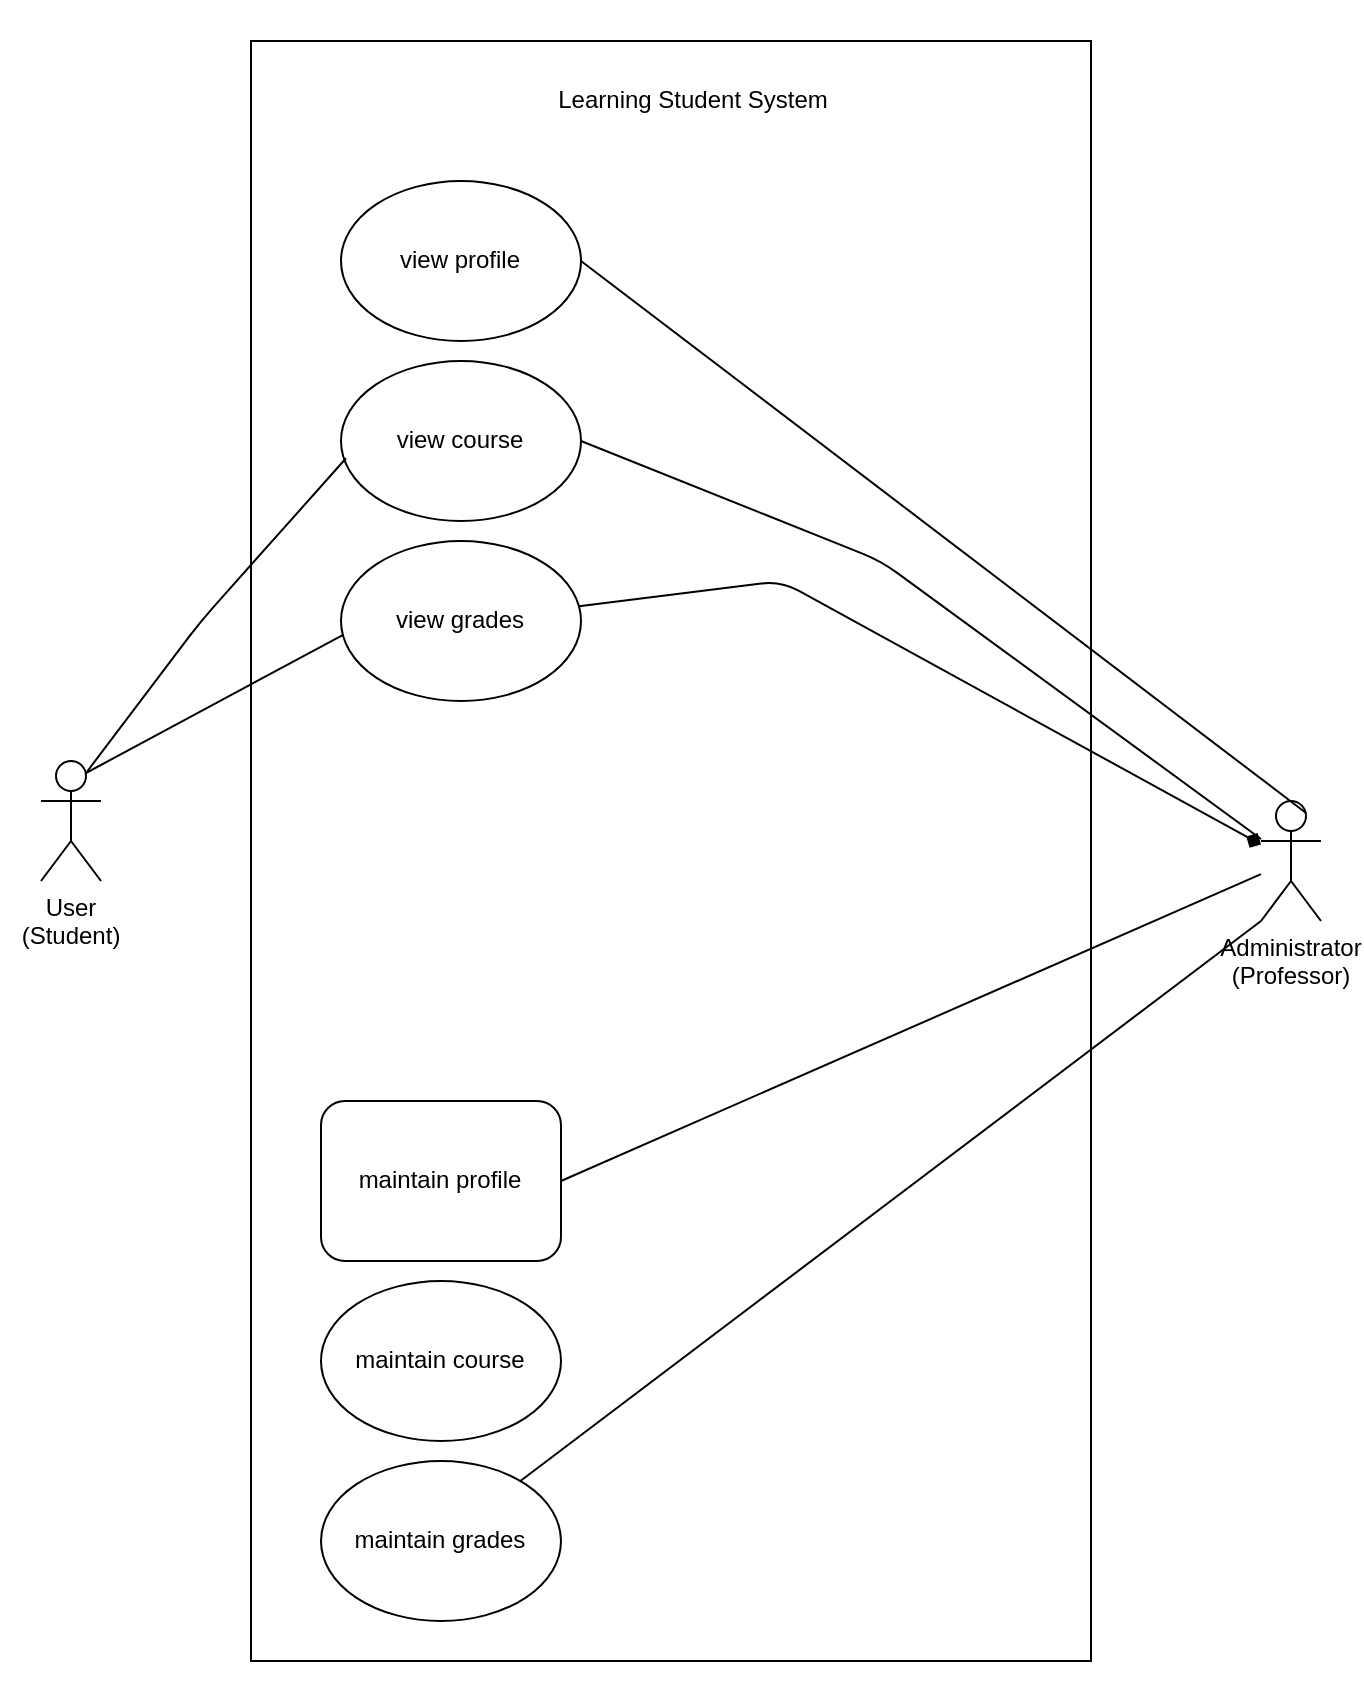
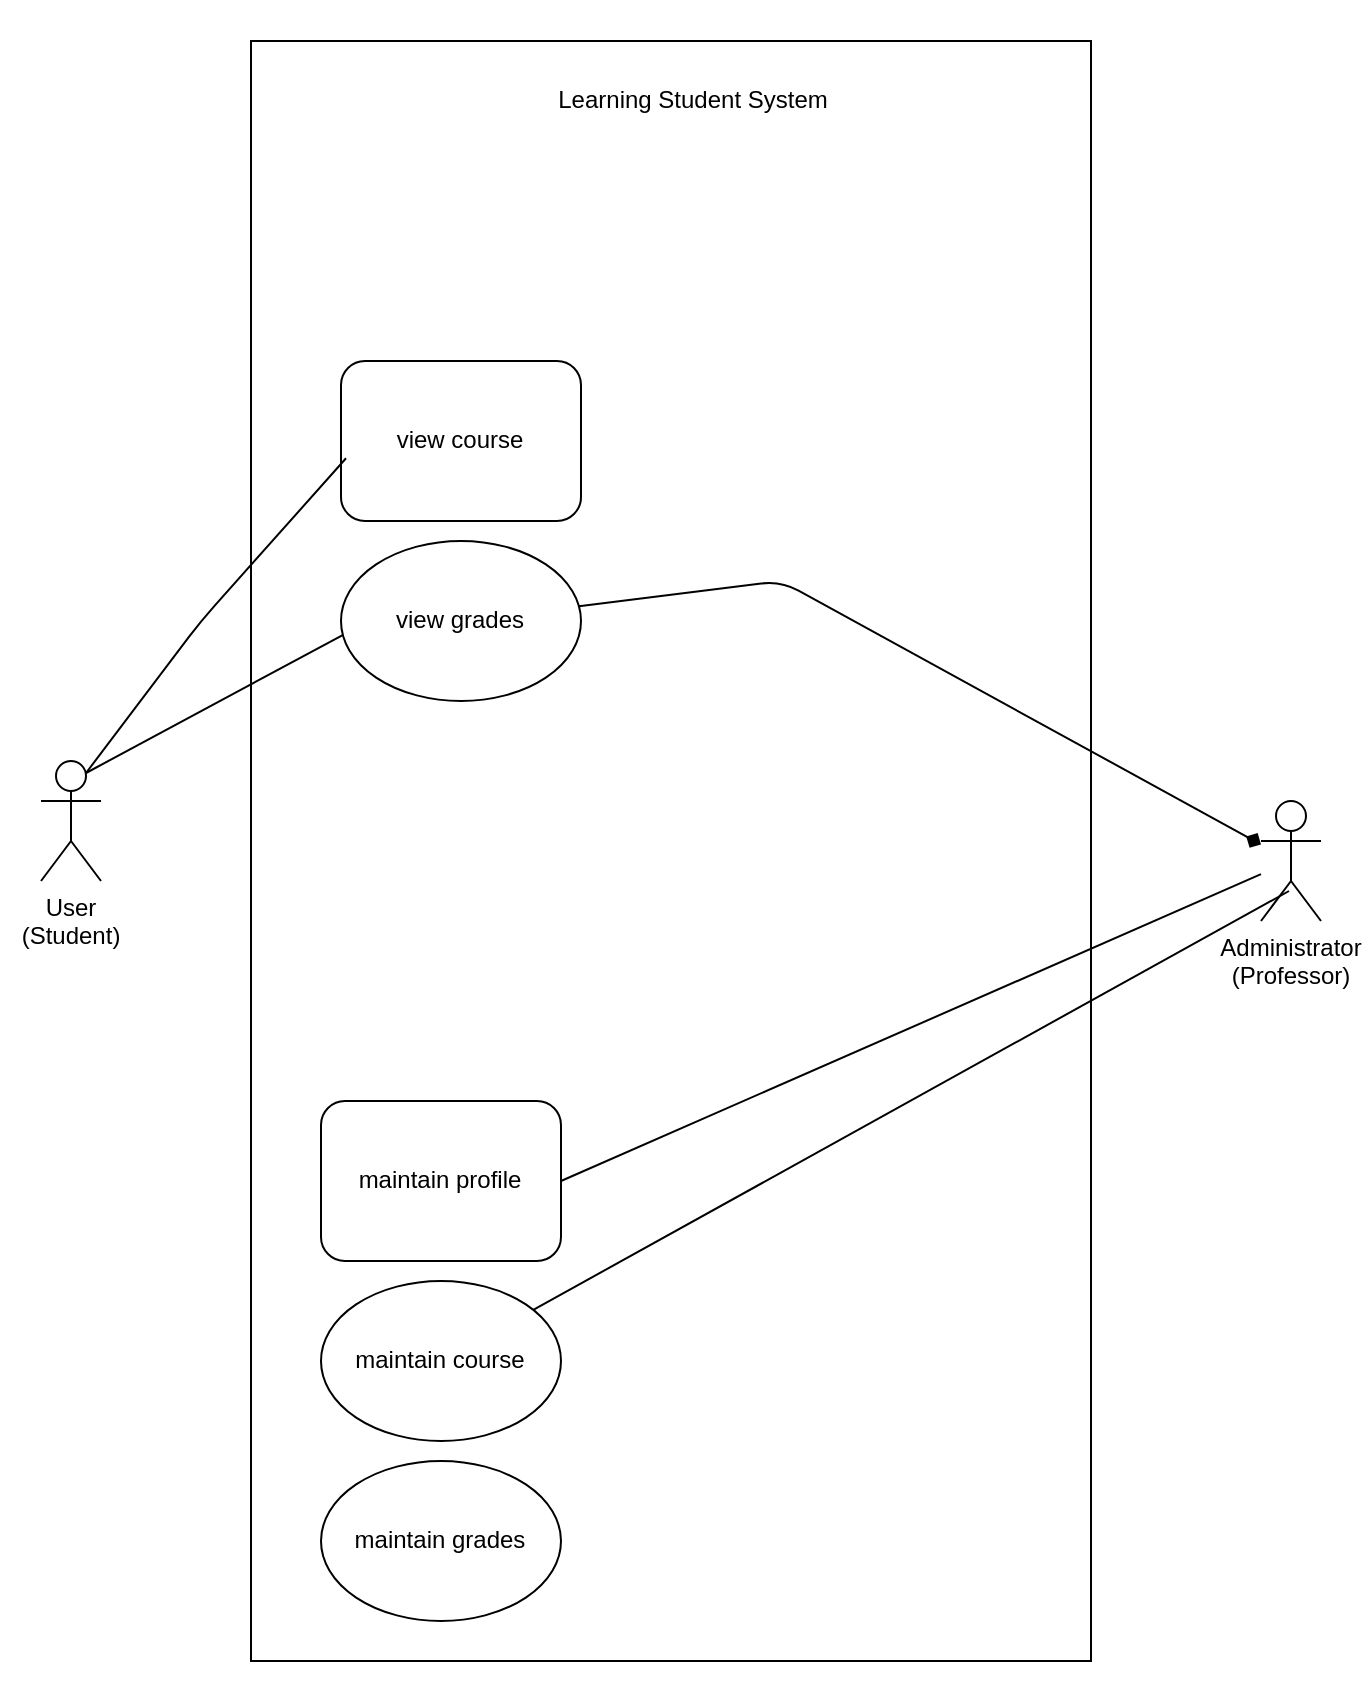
(461, 261) -> none
(461, 441) -> (461, 441)
(943, 537) -> none
(944, 607) -> none
none -> (902, 1105)
(890, 1202) -> none
